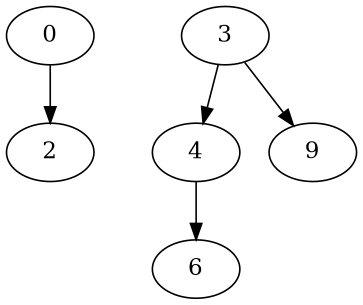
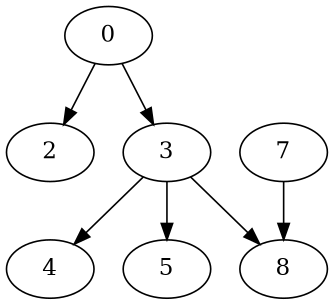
none -> (134, 87)
none -> (284, 152)
(313, 152) -> (284, 269)
none -> (167, 269)
(196, 269) -> none
